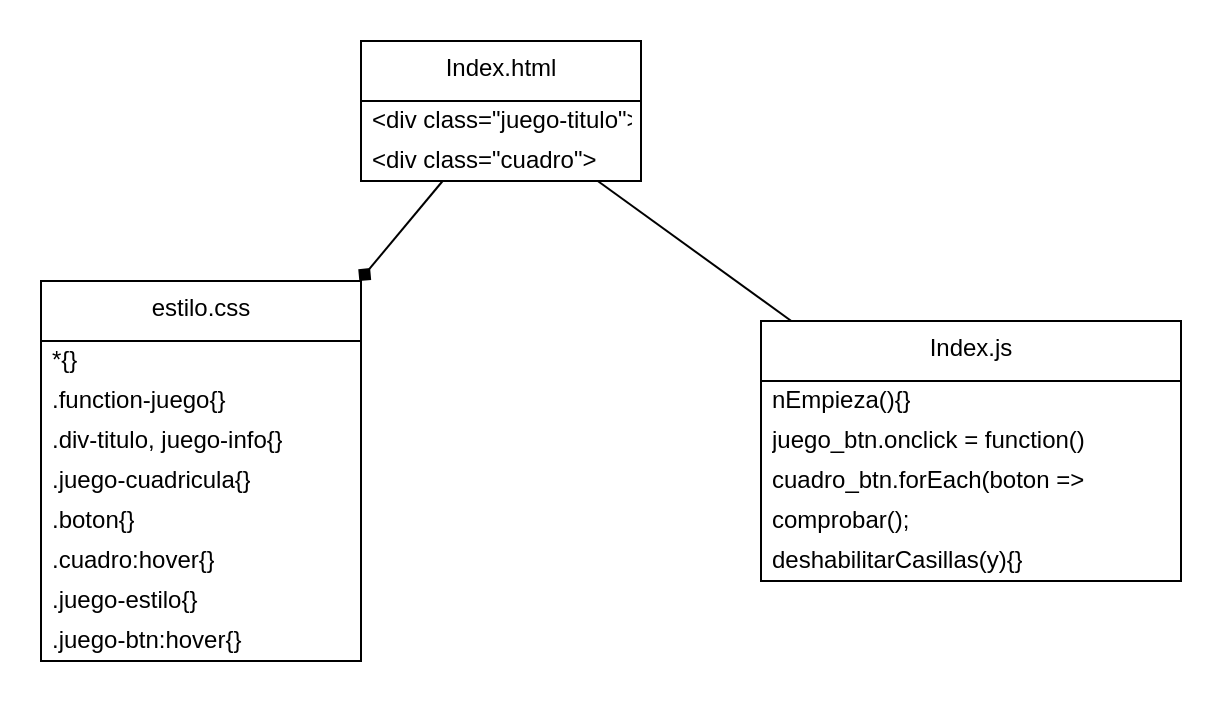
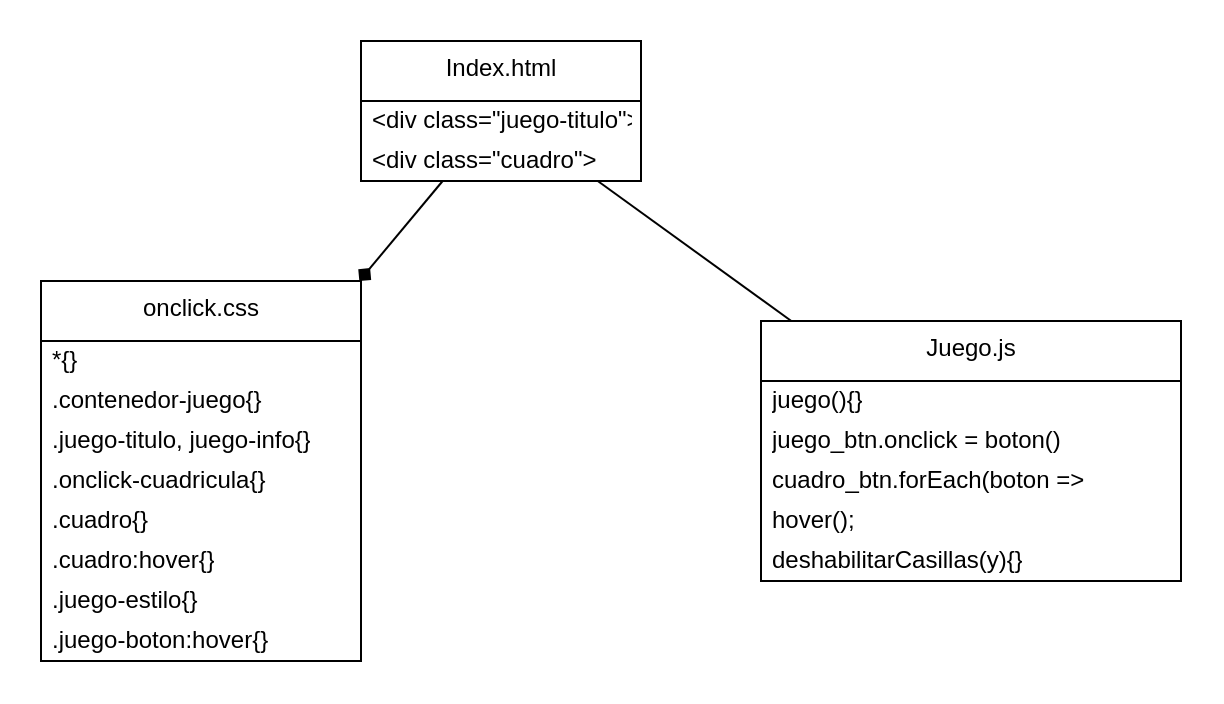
(202, 309) -> (202, 309)
(972, 349) -> (972, 349)
(161, 401) -> (178, 401)
(851, 401) -> (833, 401)
(199, 441) -> (216, 441)
(956, 441) -> (939, 441)
(171, 481) -> (179, 481)
(104, 521) -> (110, 521)
(851, 521) -> (824, 521)
(168, 641) -> (181, 641)
